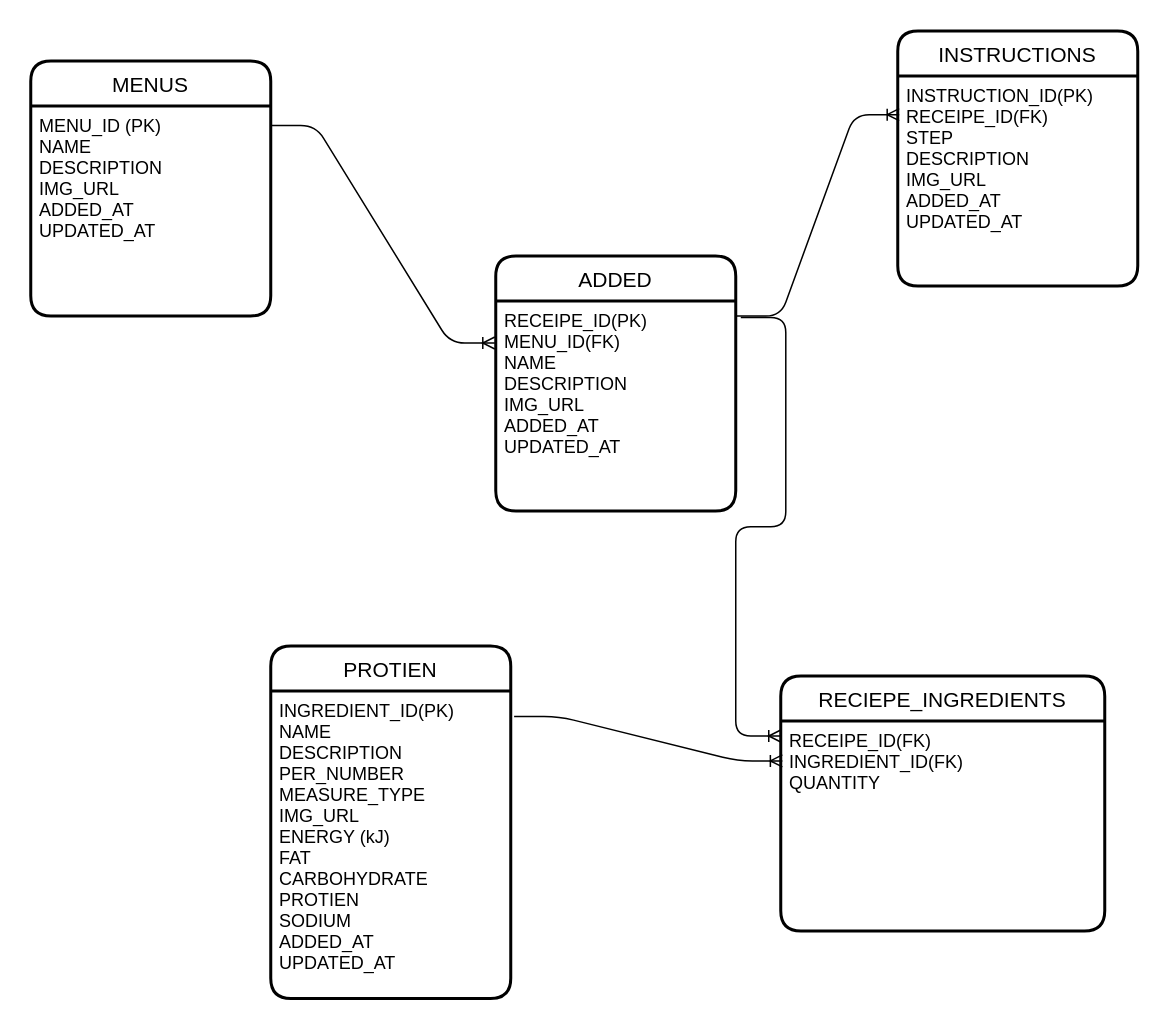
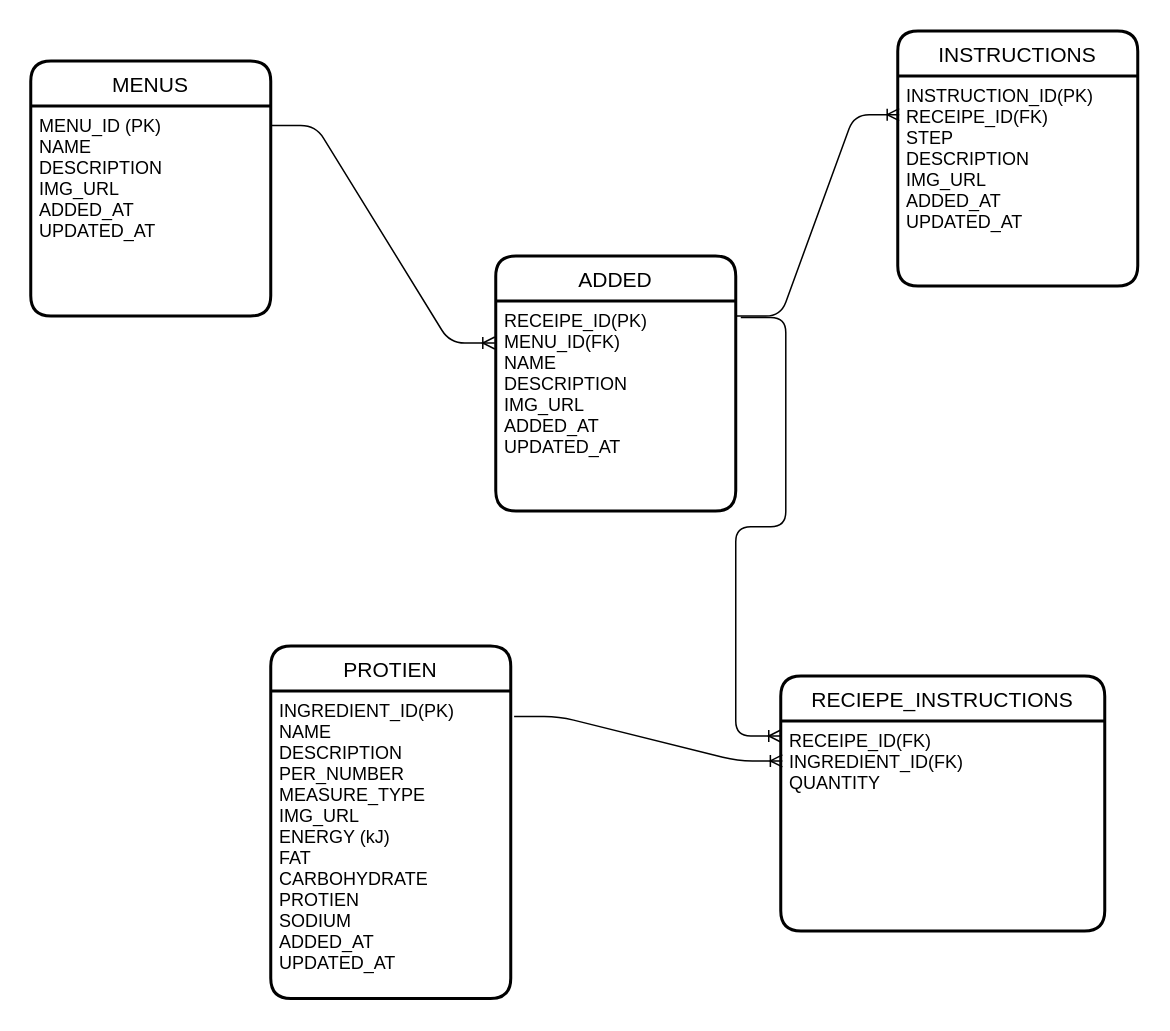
(942, 700) -> (942, 700)
